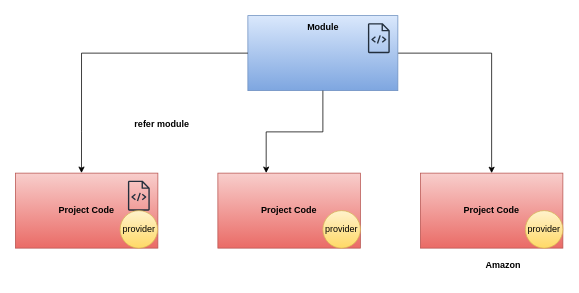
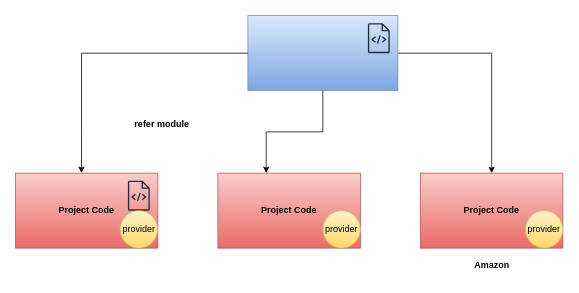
(323, 27) -> none
(503, 265) -> (492, 265)
